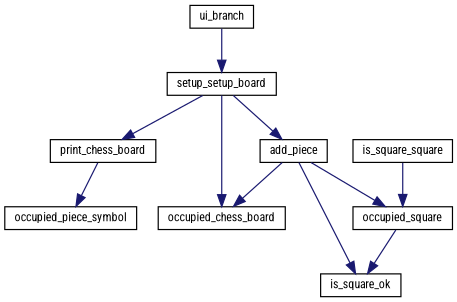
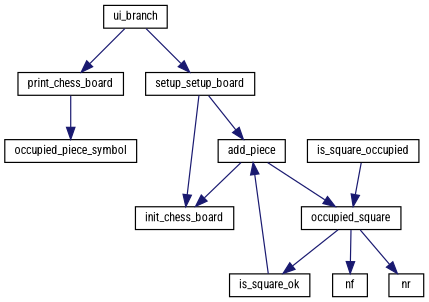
(168, 115) -> (107, 46)
(403, 151) -> (363, 151)
(324, 213) -> (262, 224)
(222, 218) -> (185, 218)
none -> (350, 285)
none -> (406, 285)
